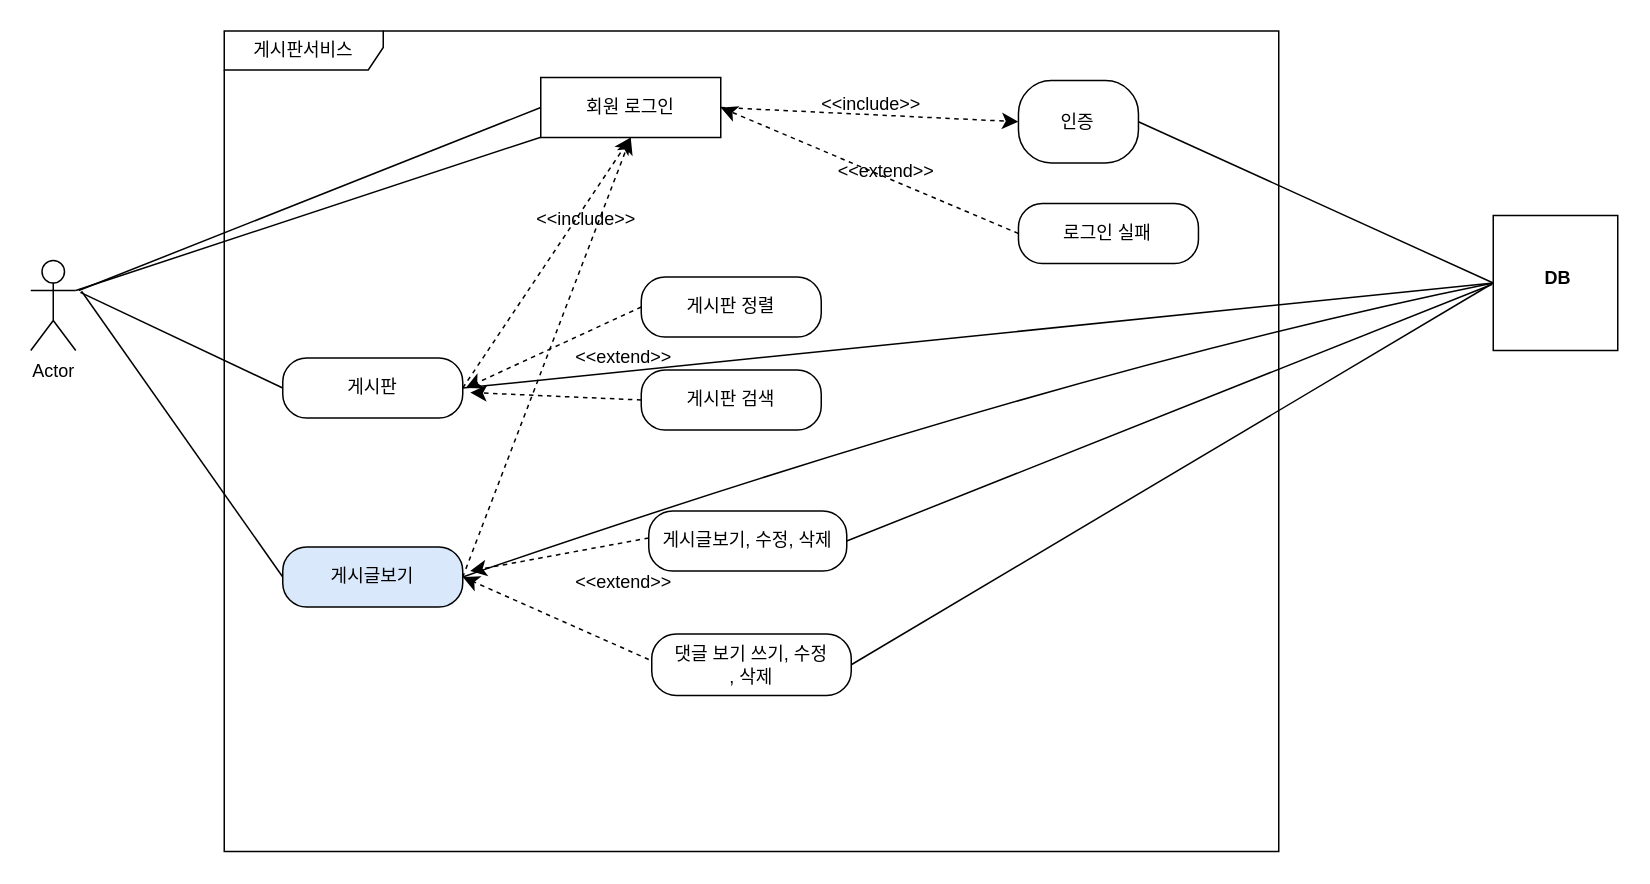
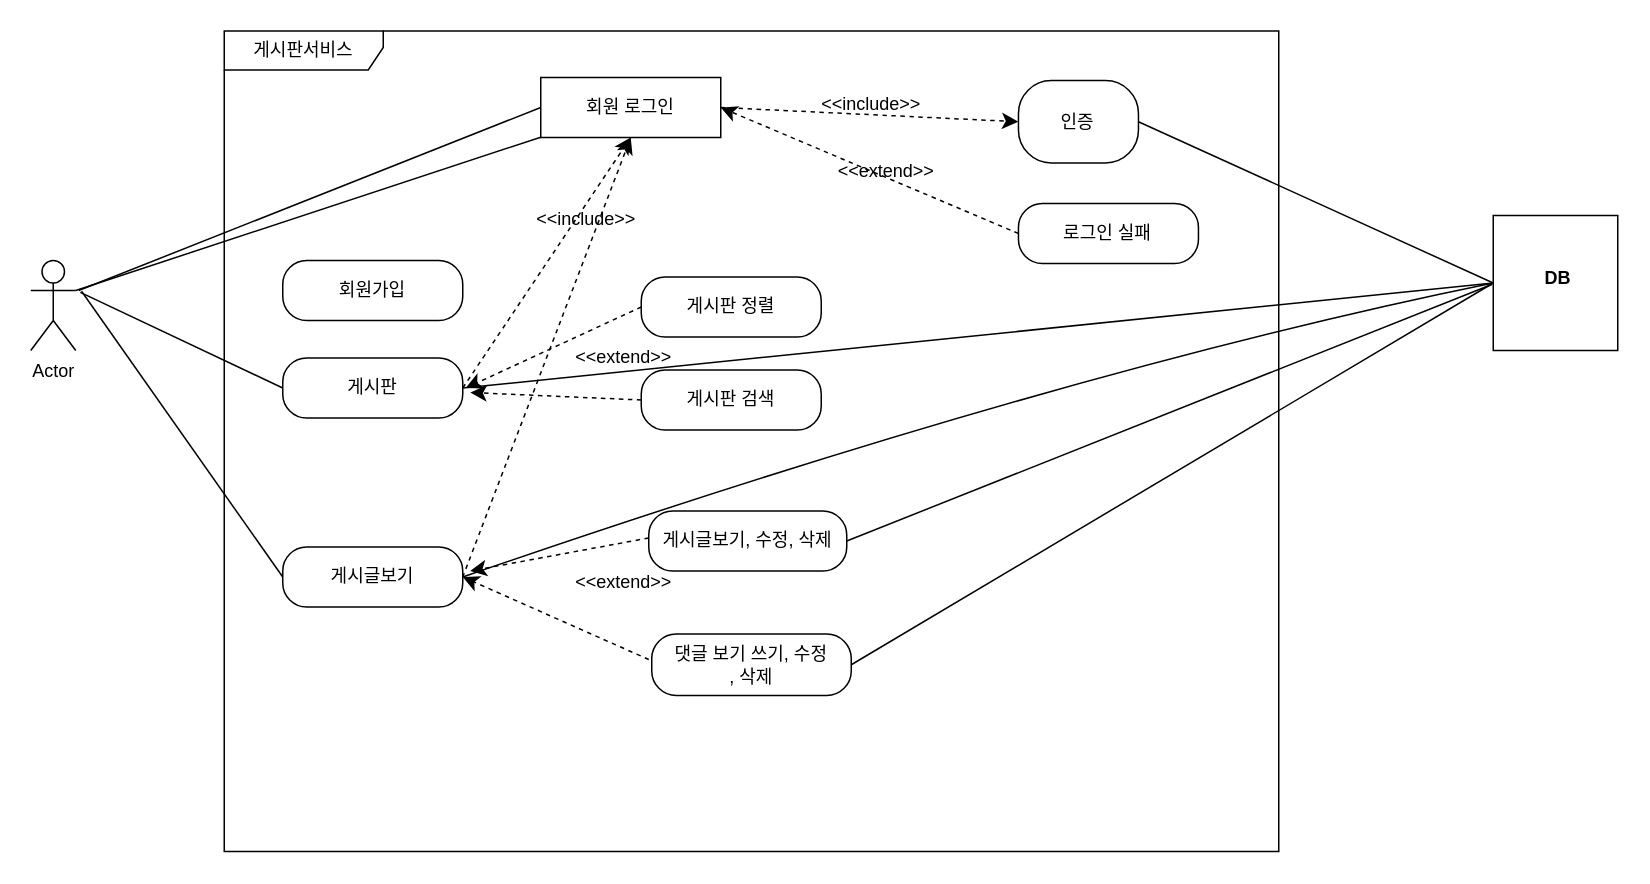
none -> (373, 290)
(373, 577) -> (373, 577)
